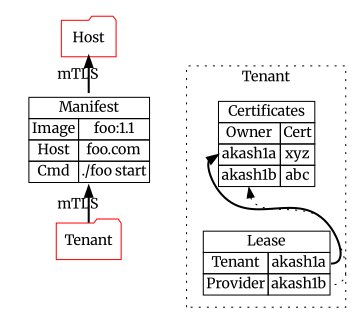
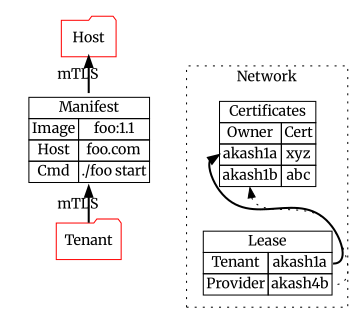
(266, 78) -> (267, 78)
(299, 284) -> (300, 284)
